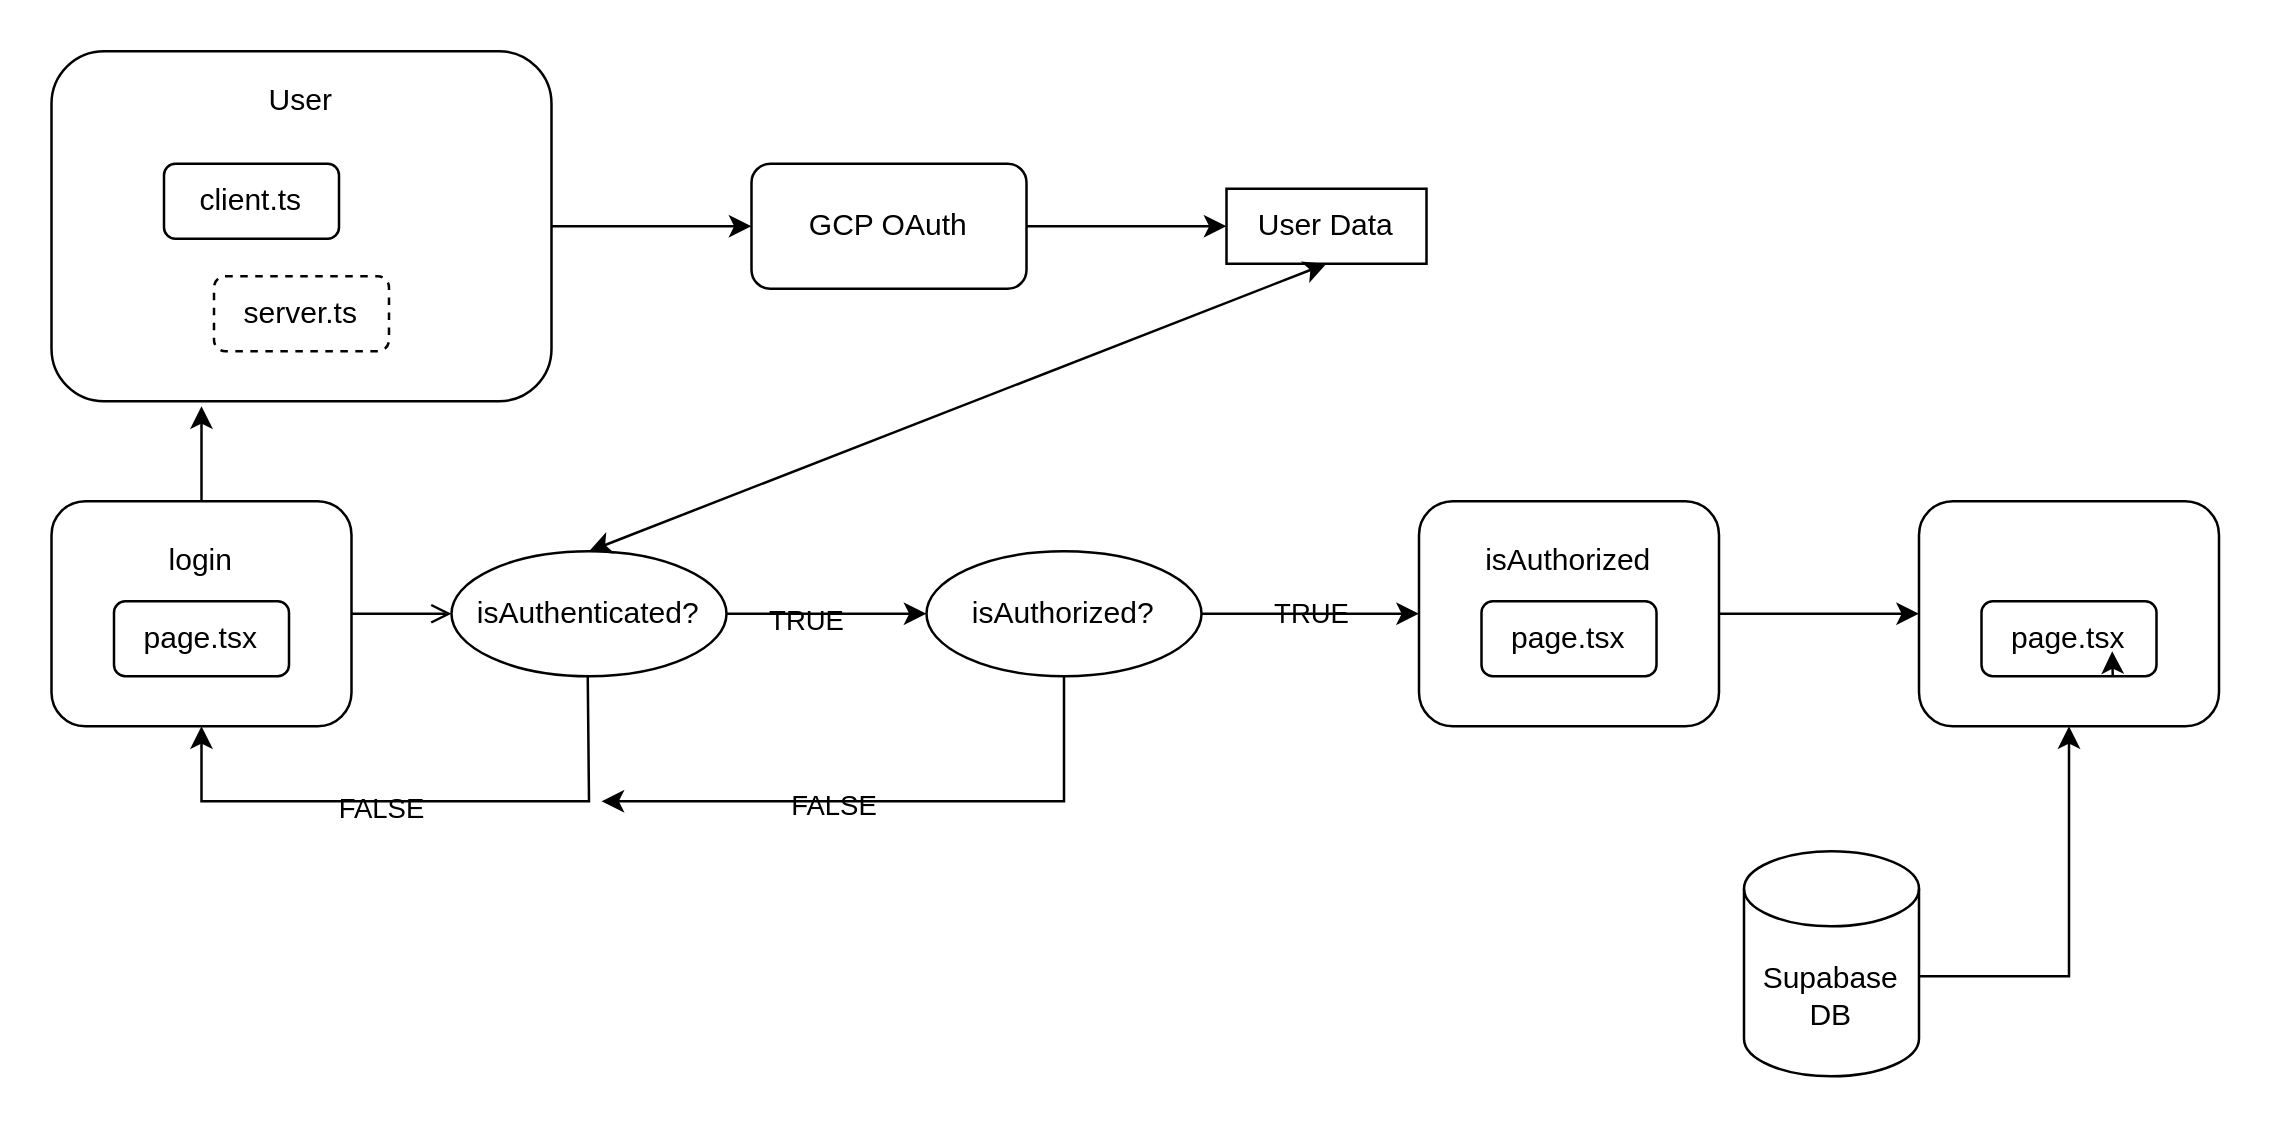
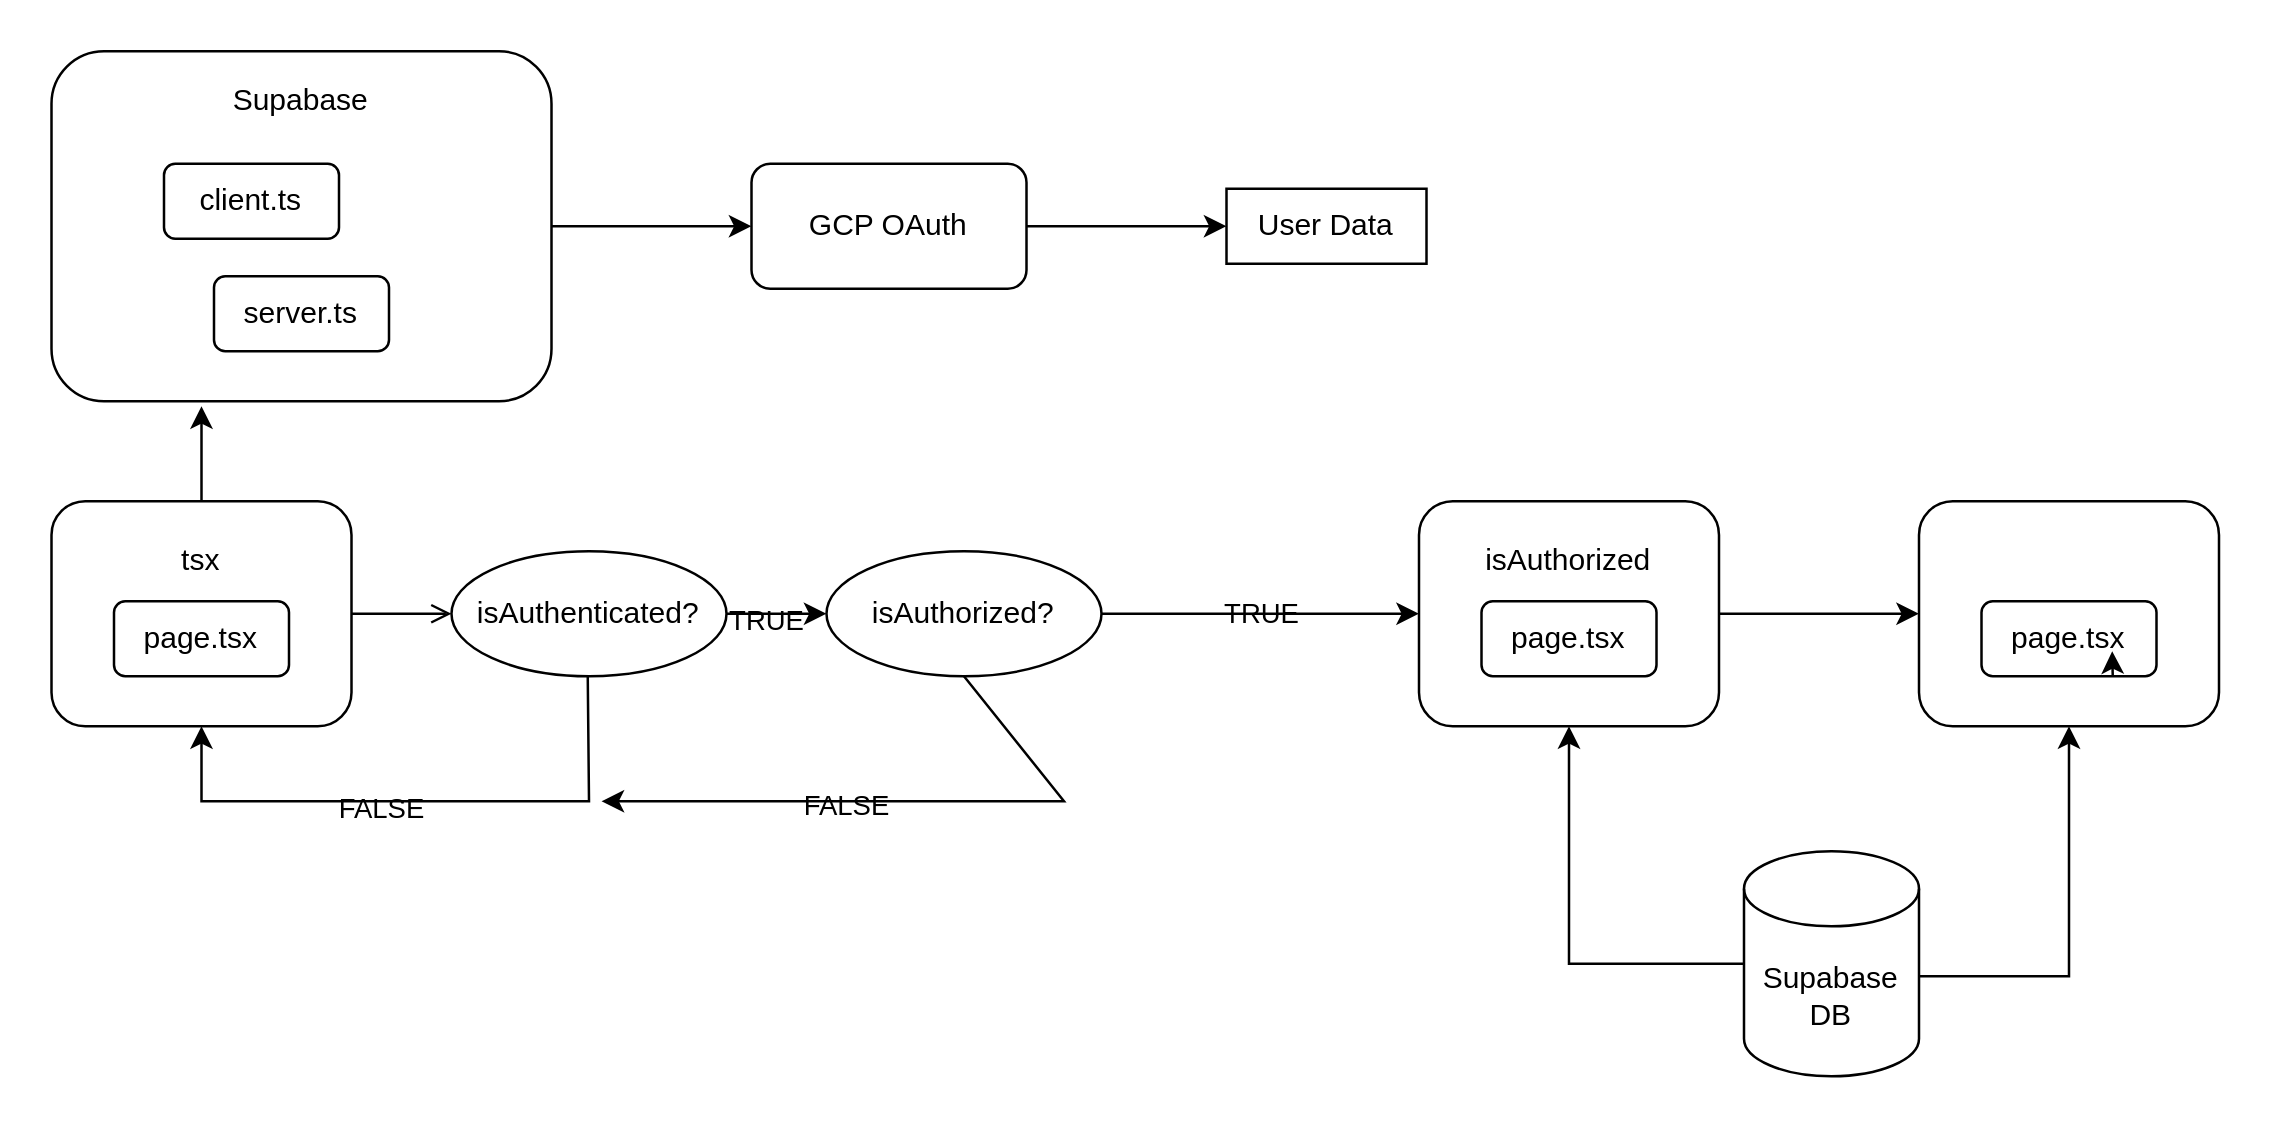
(301, 226) -> (301, 226)
(301, 314) -> (301, 314)
(957, 408) -> none
(201, 614) -> (201, 614)
(1064, 614) -> (964, 614)
none -> (1569, 941)
